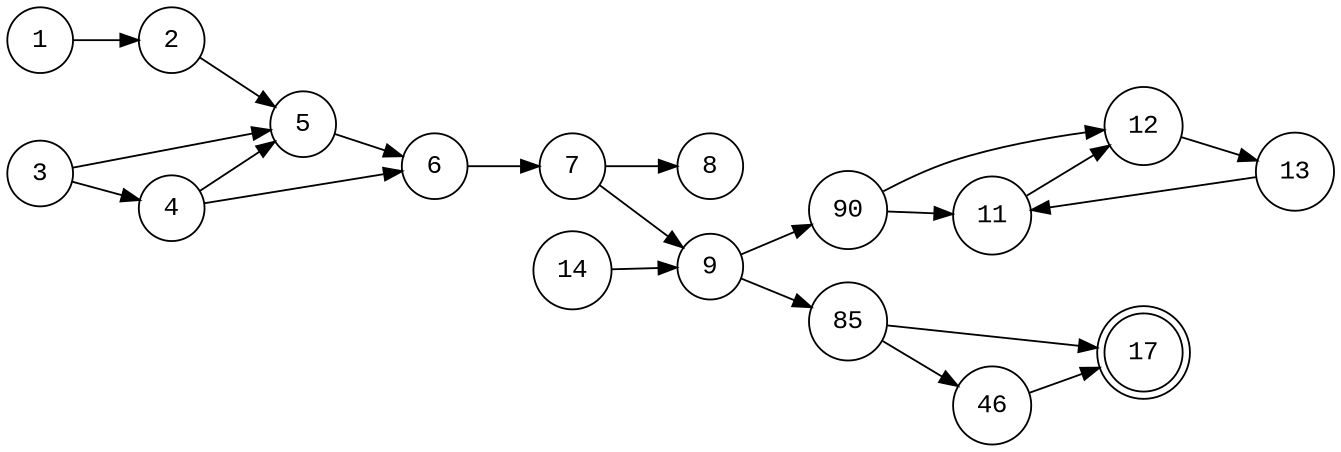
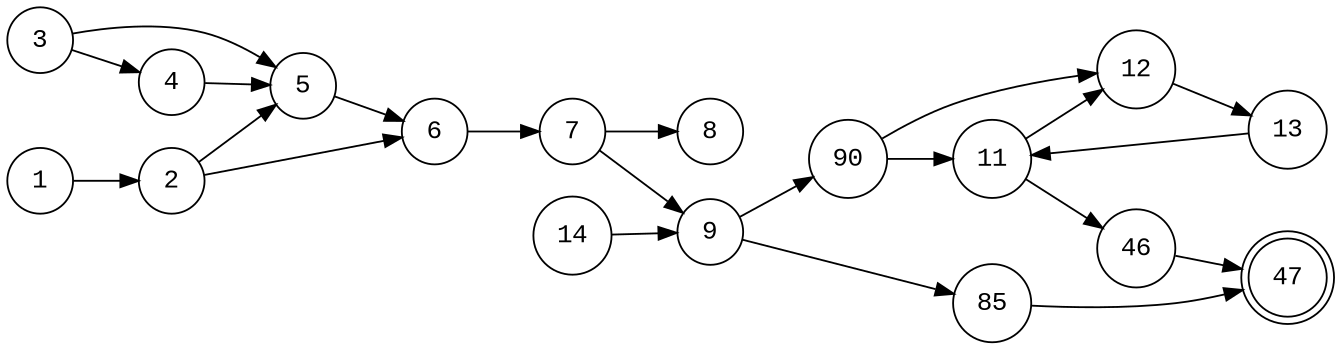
(294, 189) -> (294, 158)
(1144, 352) -> (1288, 278)
(912, 359) -> (1057, 199)
